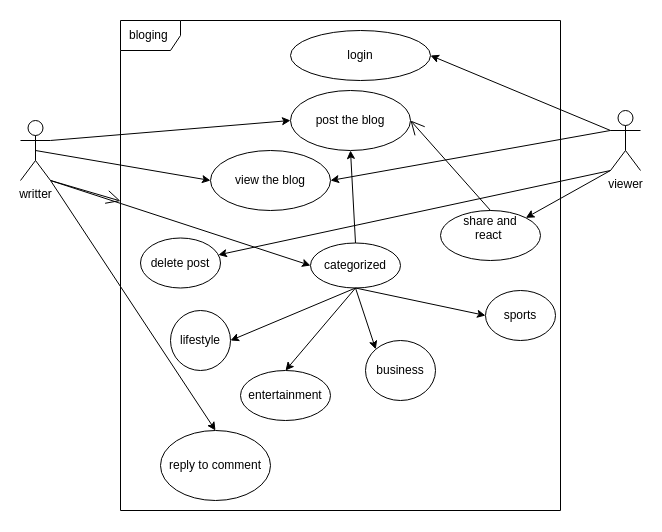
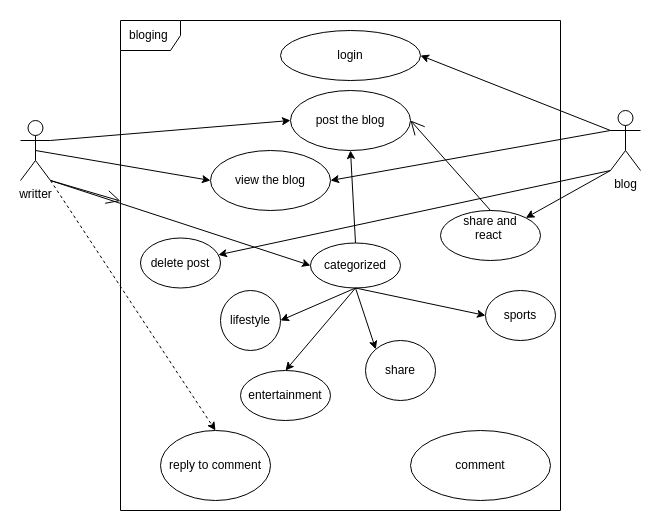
(361, 56) -> (351, 56)
(626, 185) -> (626, 185)
(132, 303) -> (132, 303)
(201, 341) -> (251, 321)
(401, 371) -> (401, 371)
none -> (481, 466)
